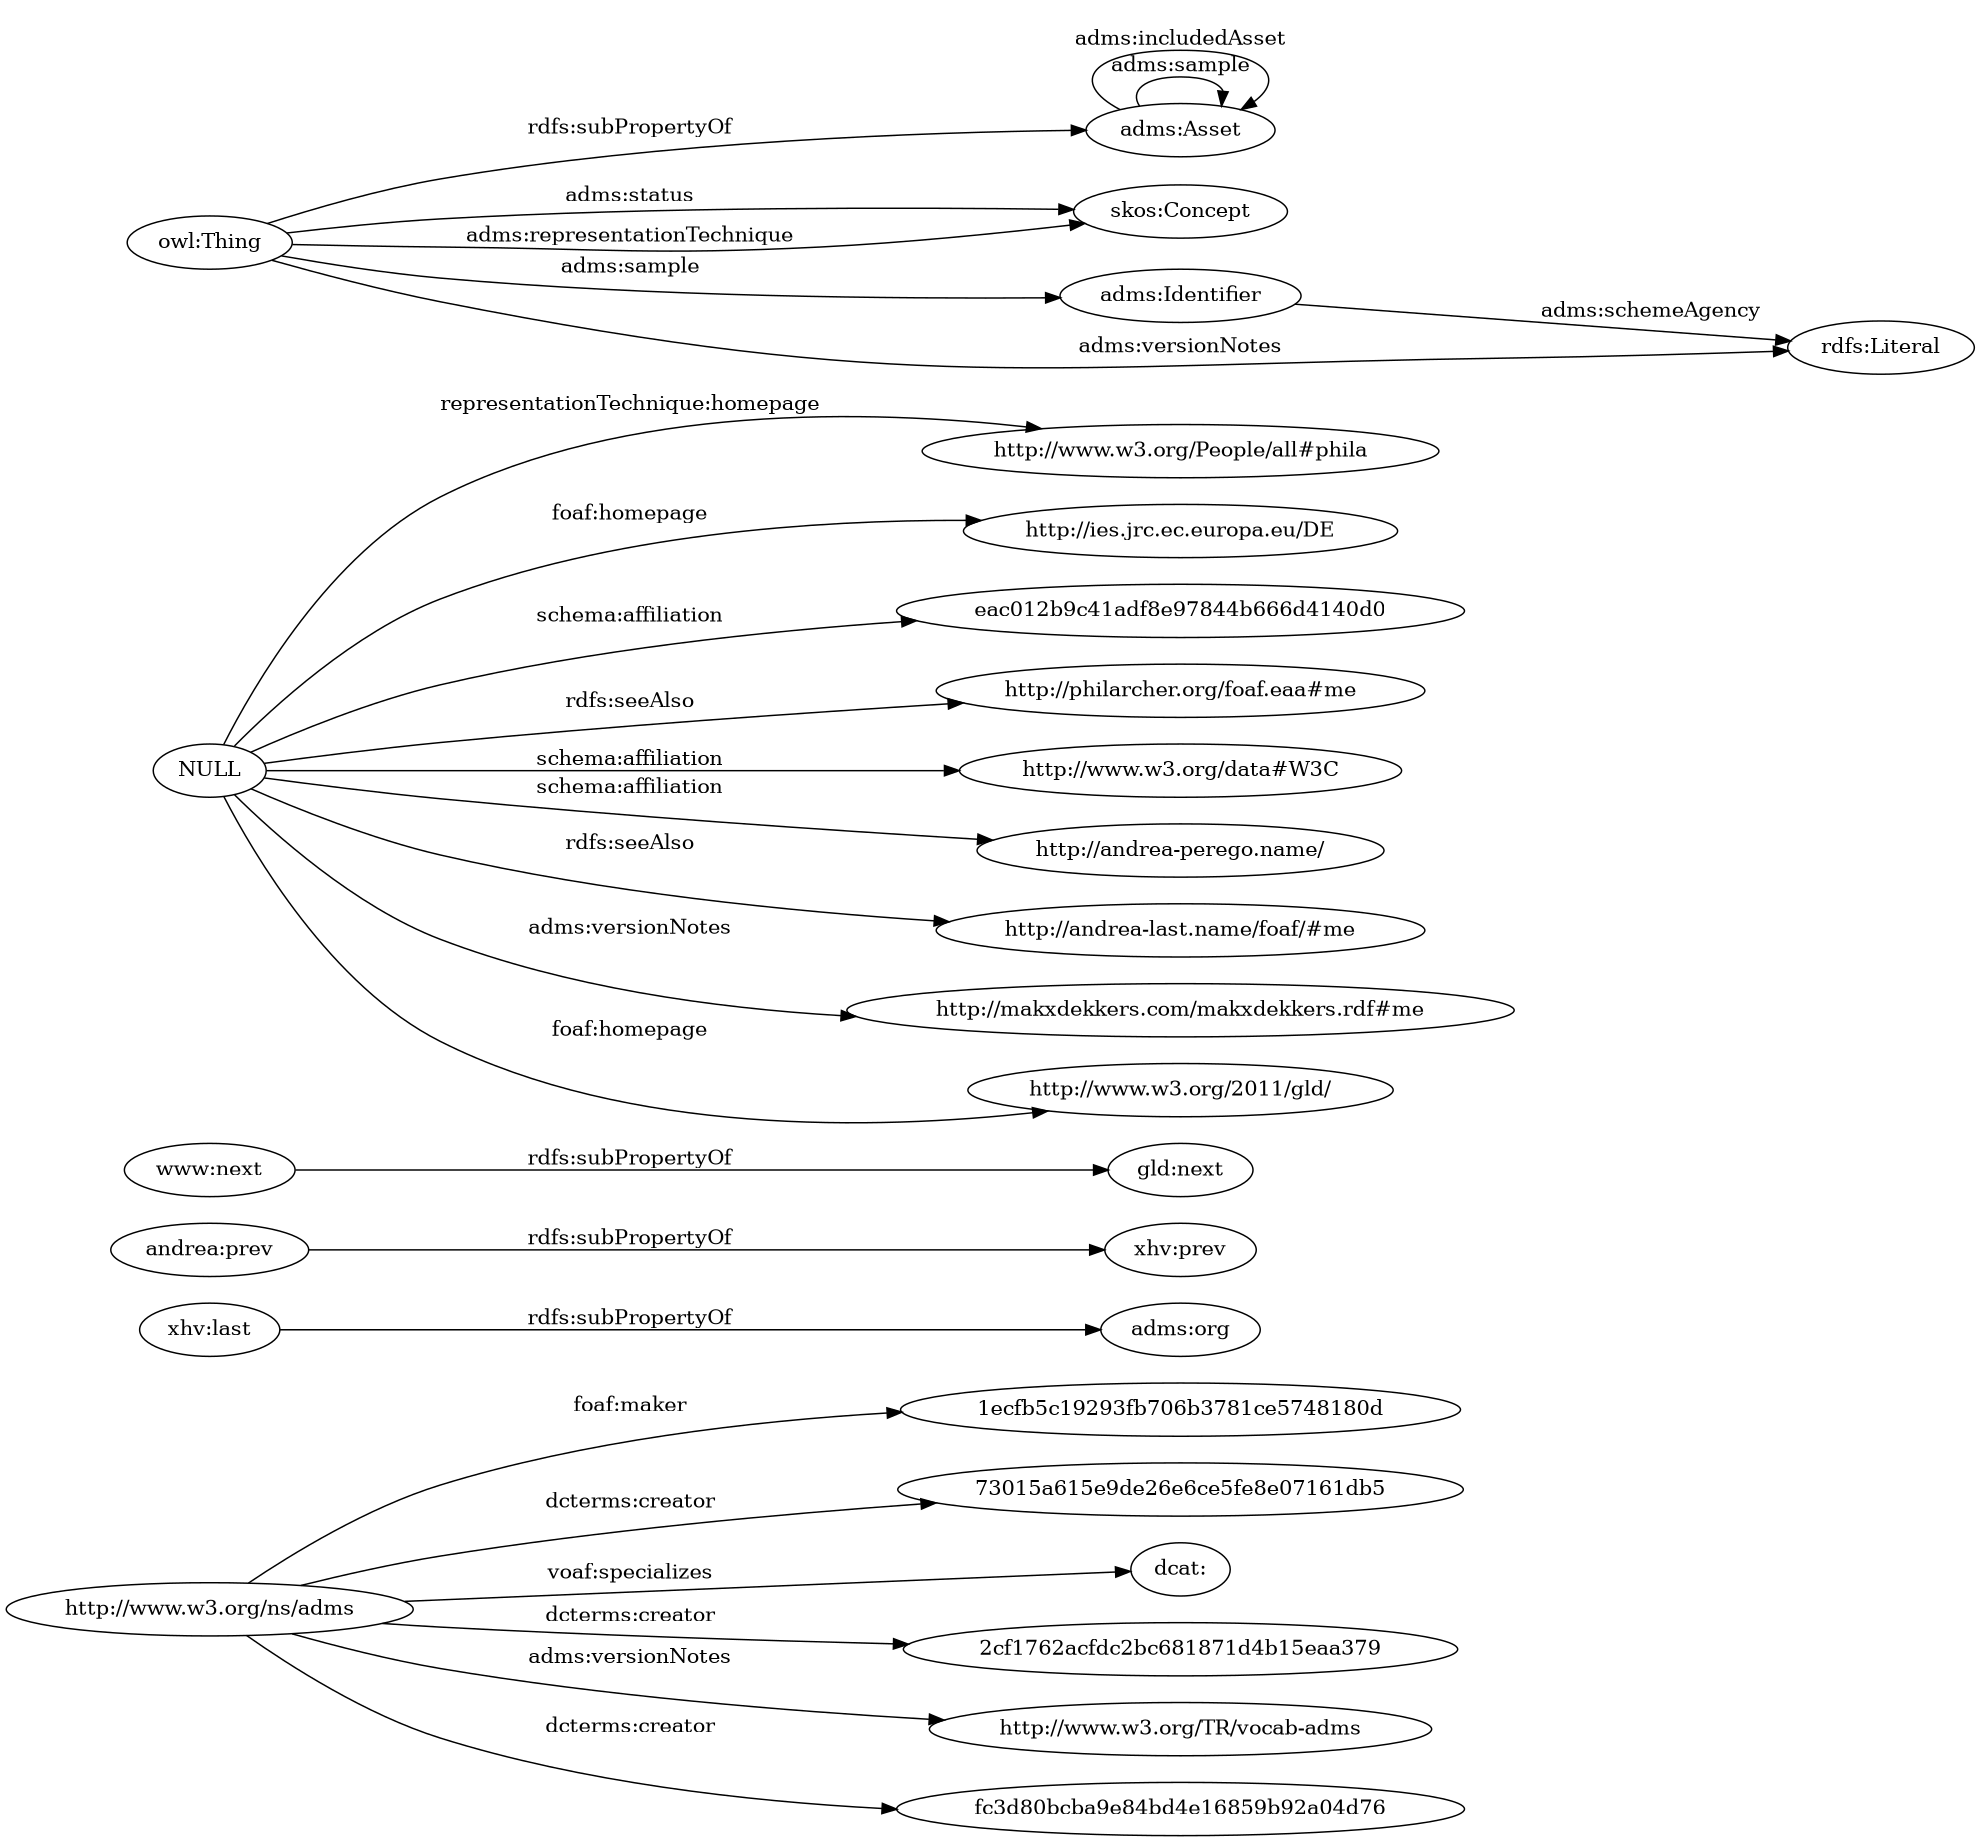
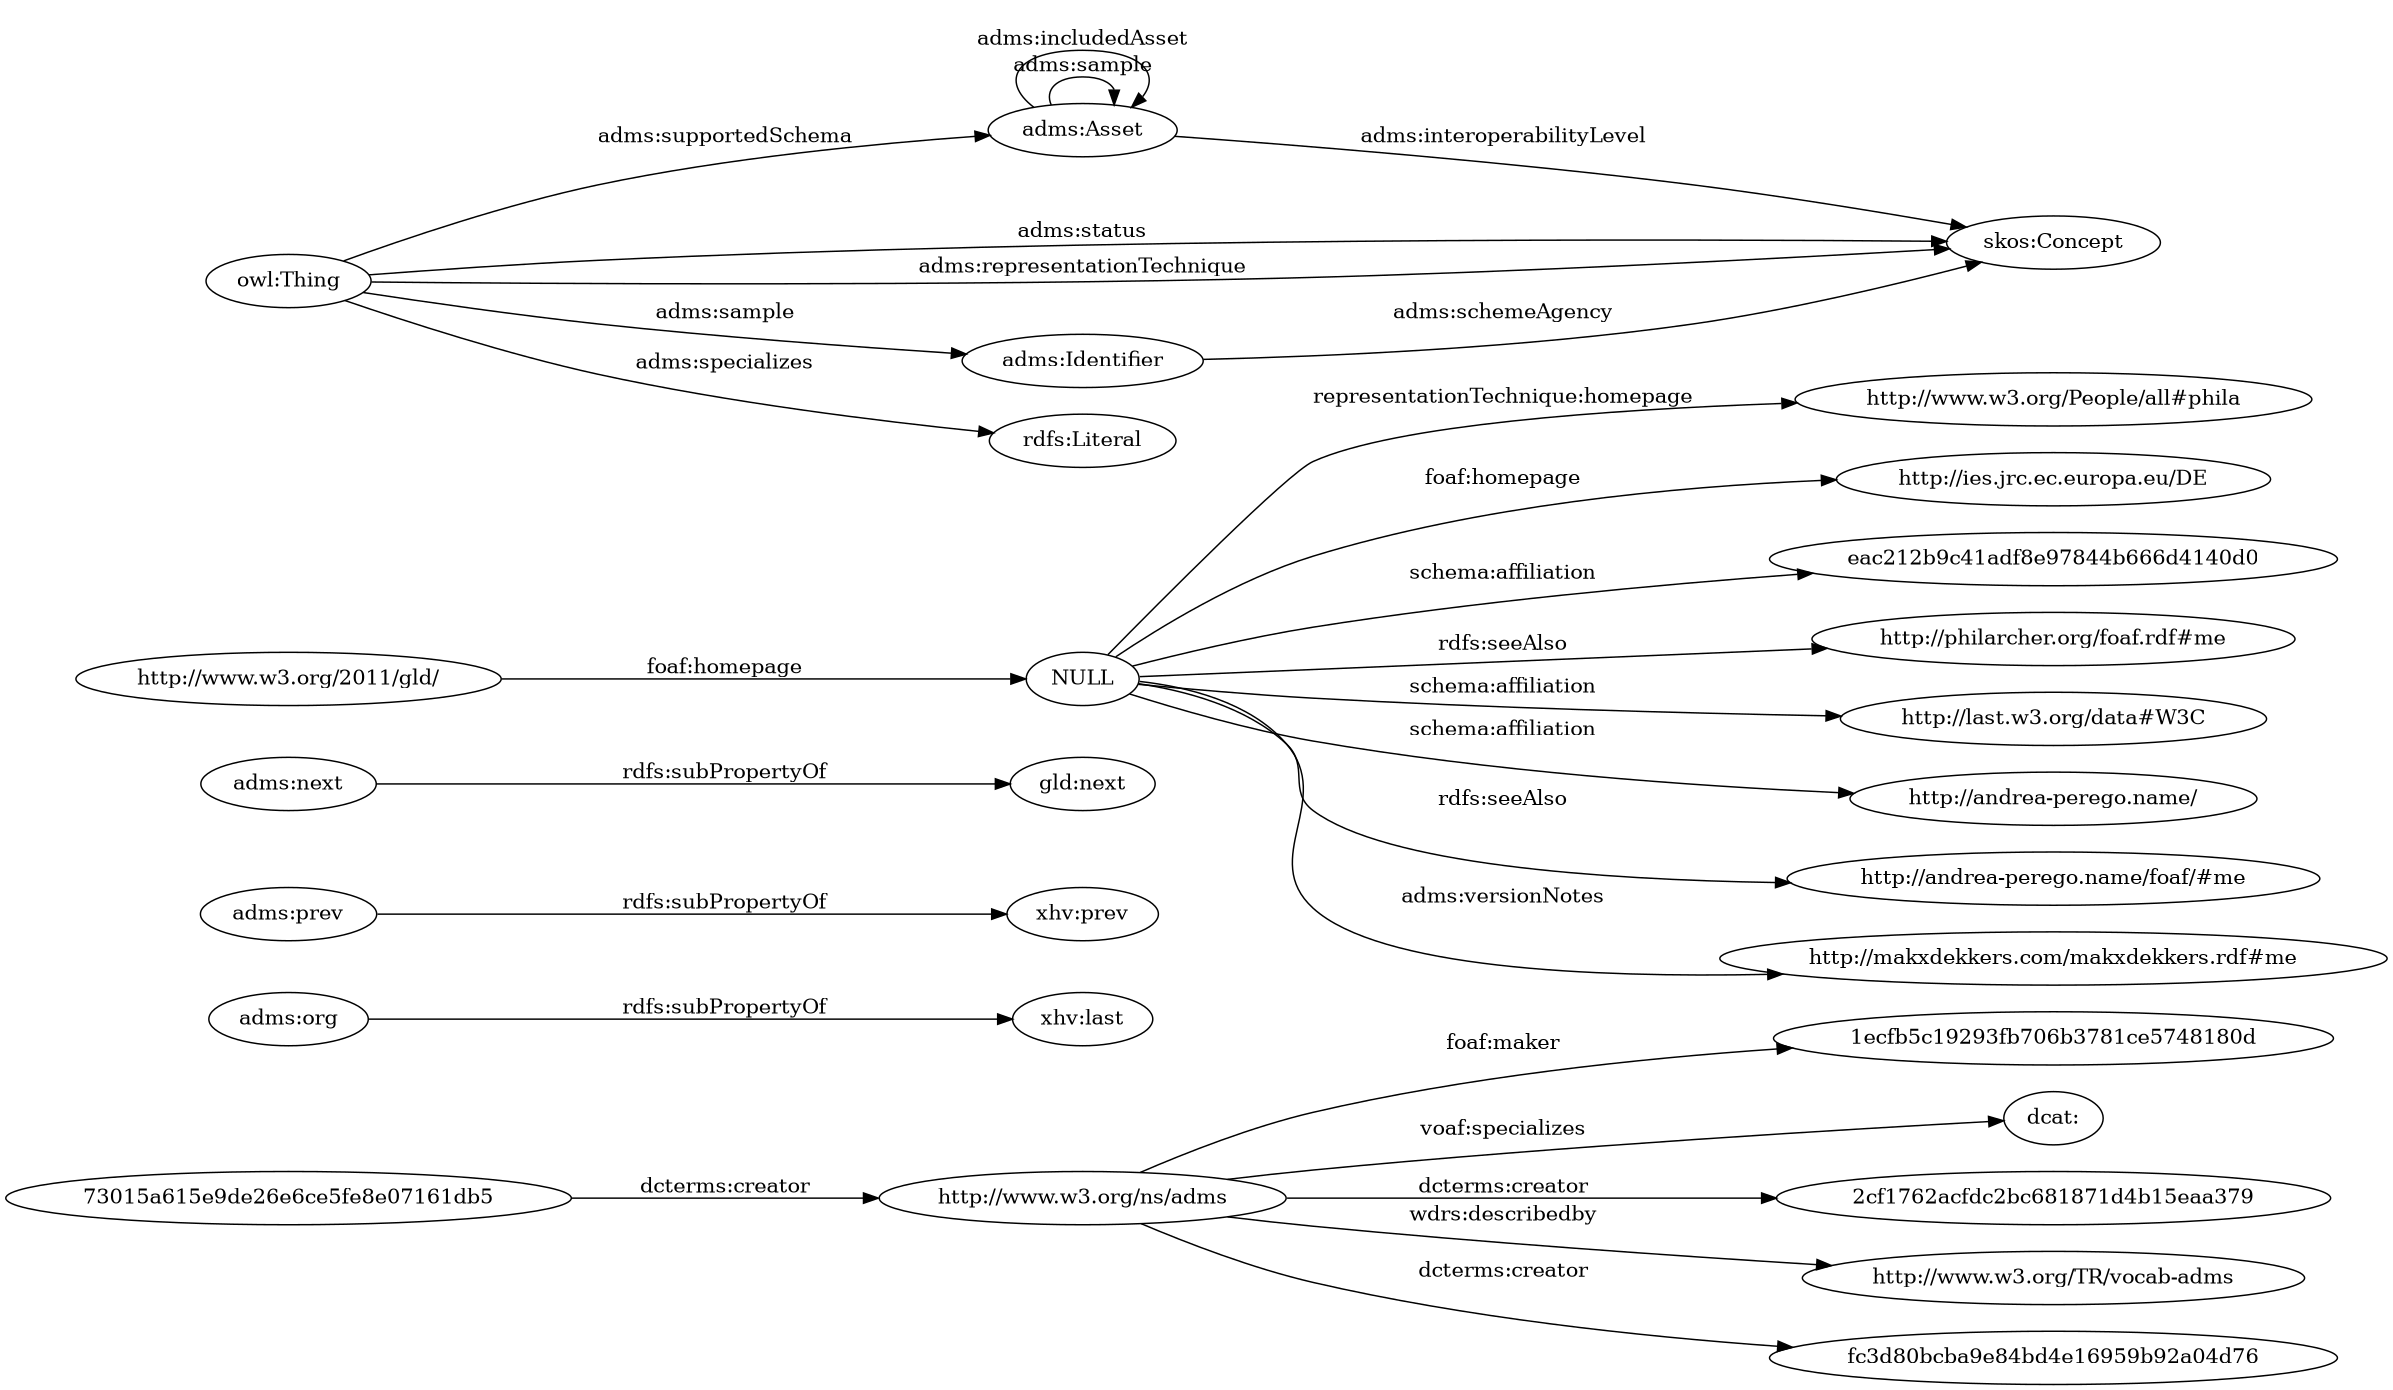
(630, 128) -> (725, 137)
none -> (1564, 170)
(1535, 322) -> (1588, 337)
(1181, 347) -> (725, 363)
(1181, 611) -> (2054, 559)
(1181, 691) -> (2054, 639)
(1181, 771) -> (2054, 719)
(1181, 930) -> (2054, 879)
(568, 1088) -> (756, 679)
(210, 1170) -> (289, 784)
(210, 1250) -> (289, 914)
(683, 1330) -> (683, 1019)
(609, 1533) -> (718, 1198)
(630, 1657) -> (1503, 1215)
(1181, 1809) -> (2054, 1358)
